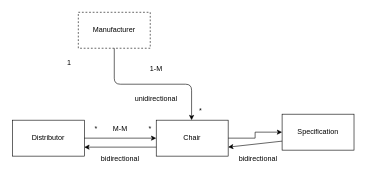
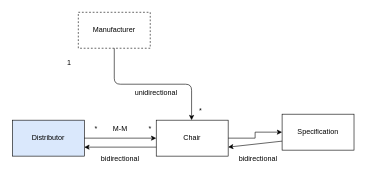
(156, 69) -> none
(156, 99) -> (156, 93)
(48, 138) -> (48, 138)
